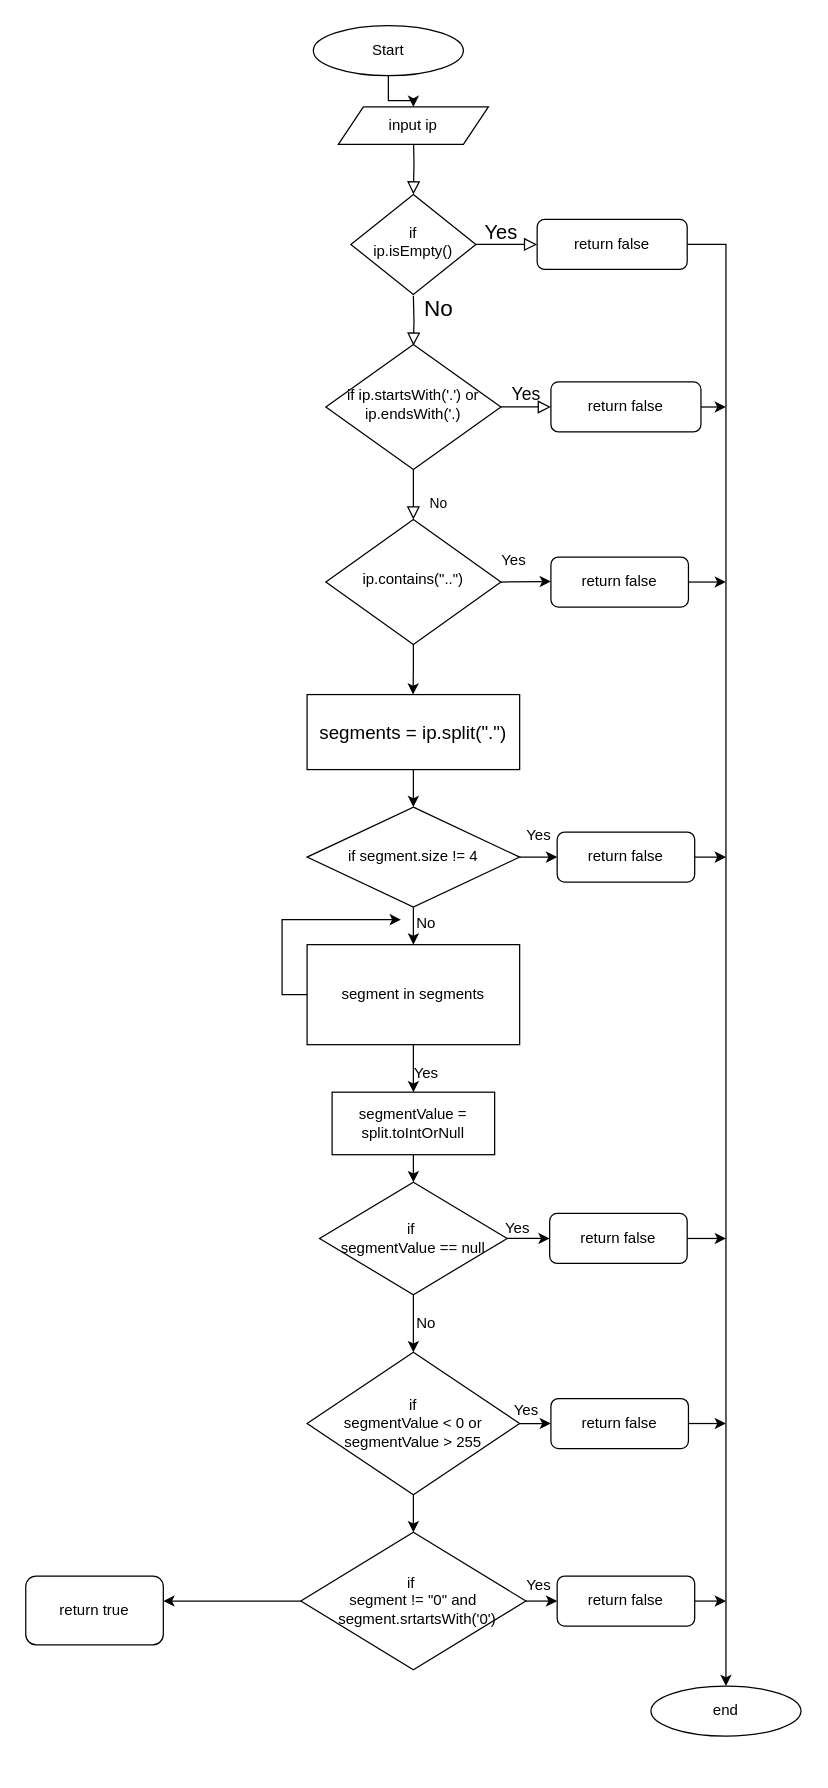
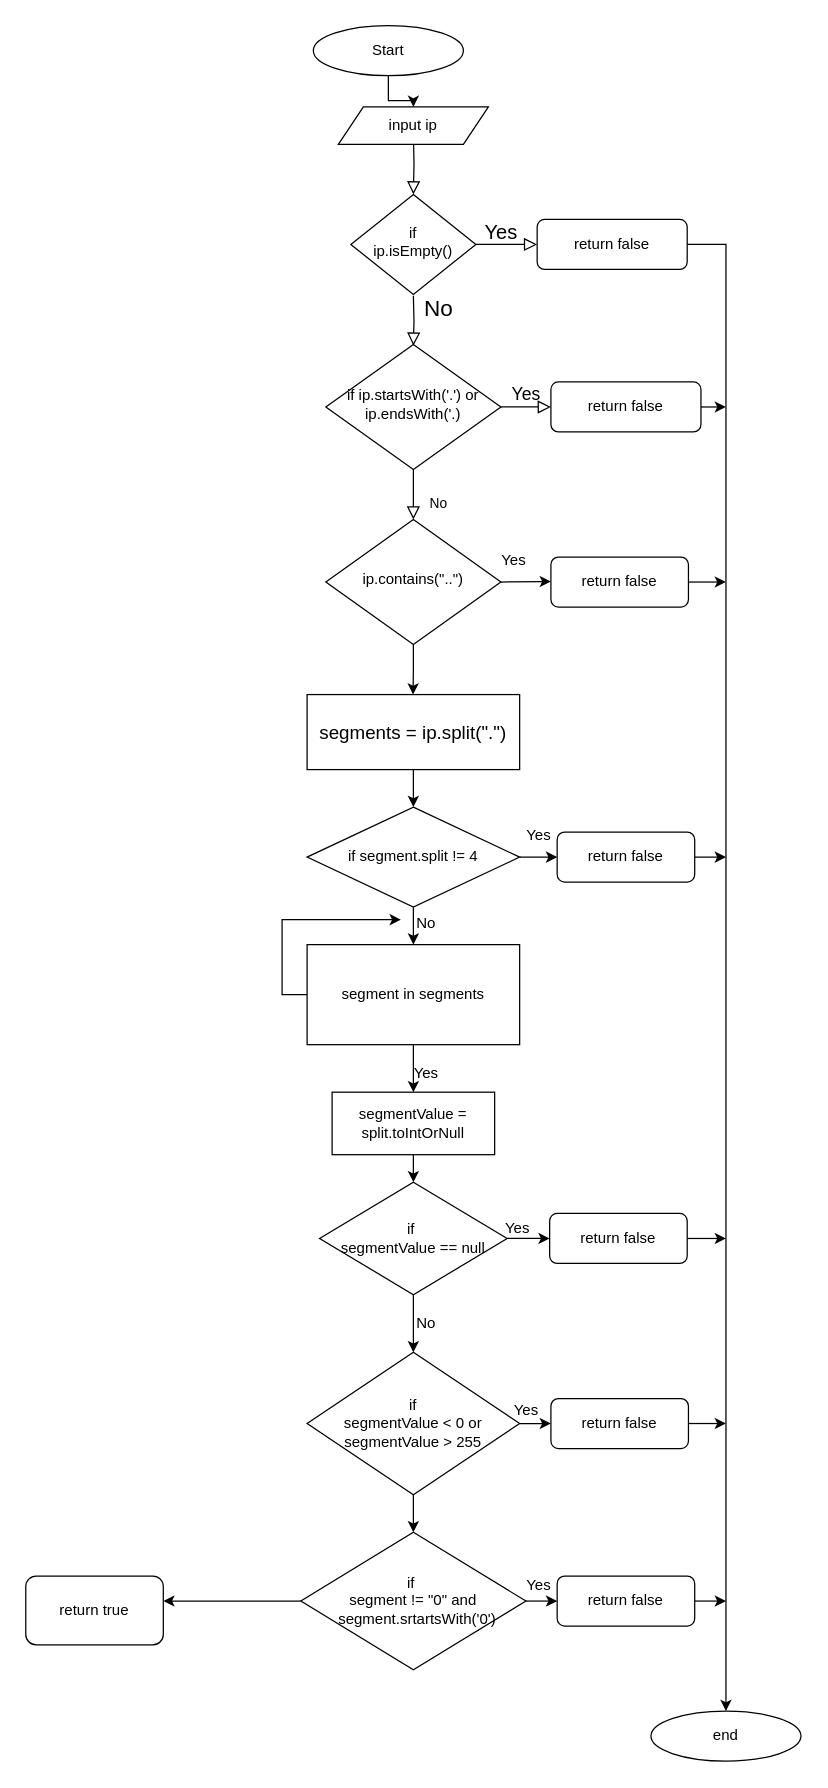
(413, 857) -> (413, 857)
(726, 1711) -> (726, 1736)
